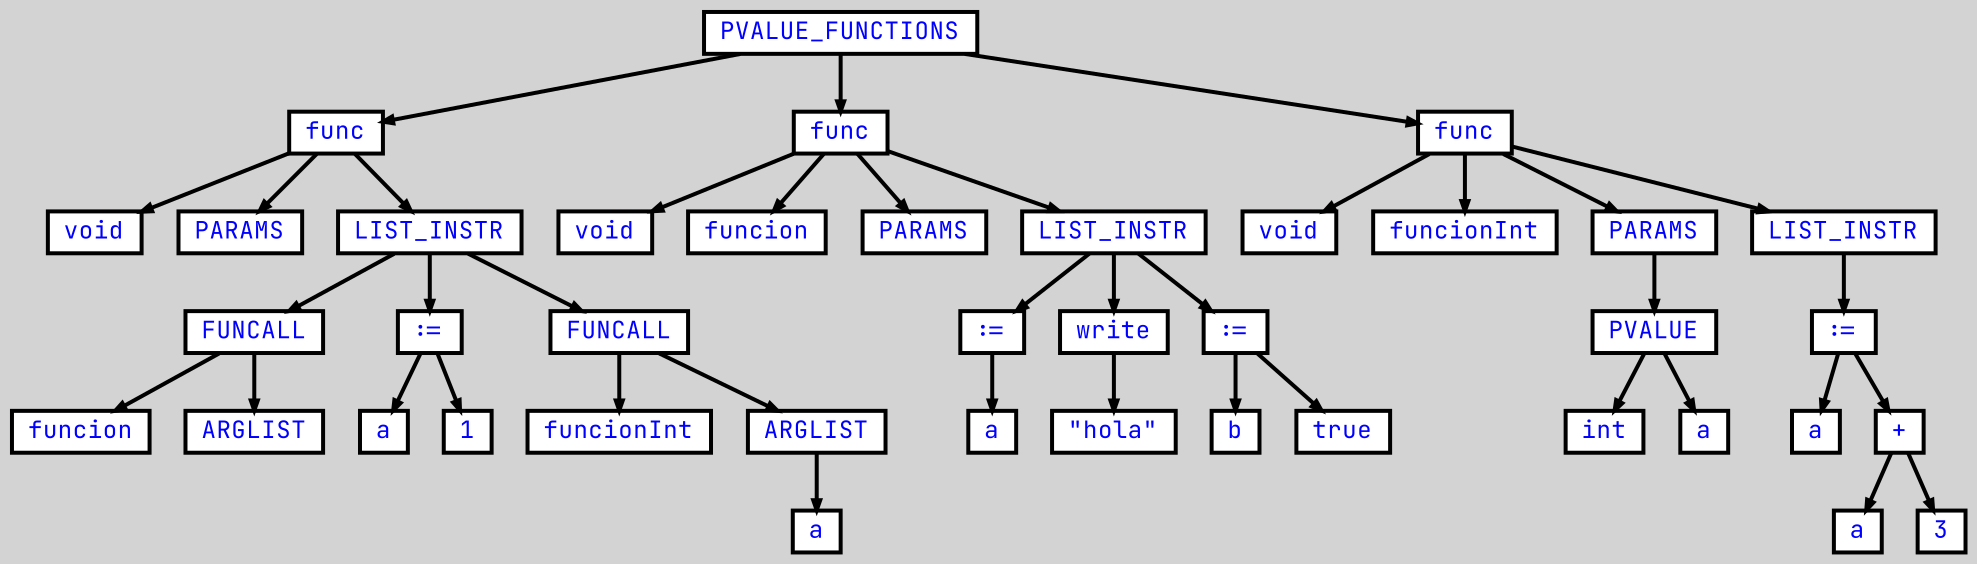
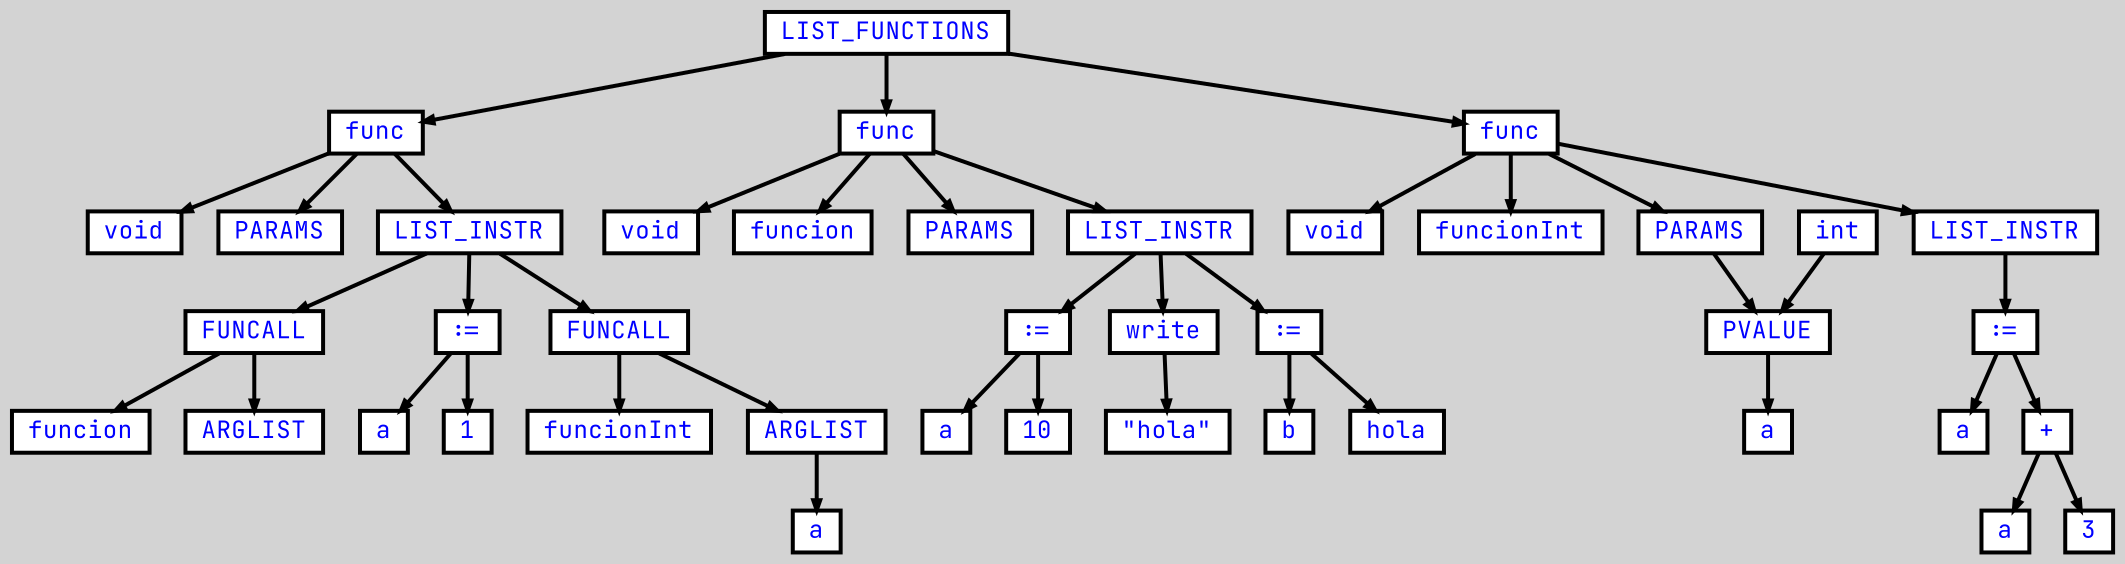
(841, 33) -> (887, 33)
(1632, 377) -> (1806, 278)
none -> (1038, 432)
(1343, 432) -> (1397, 432)
